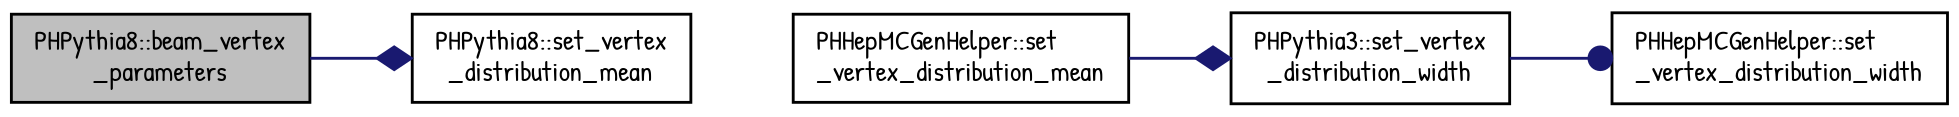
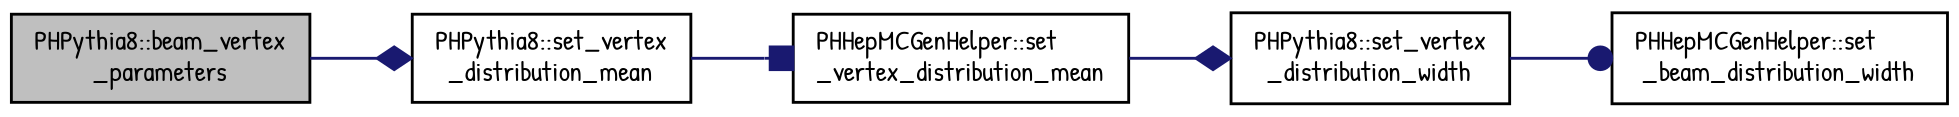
none -> (728, 58)
(1370, 58) -> (1370, 58)
(1780, 58) -> (1780, 58)
